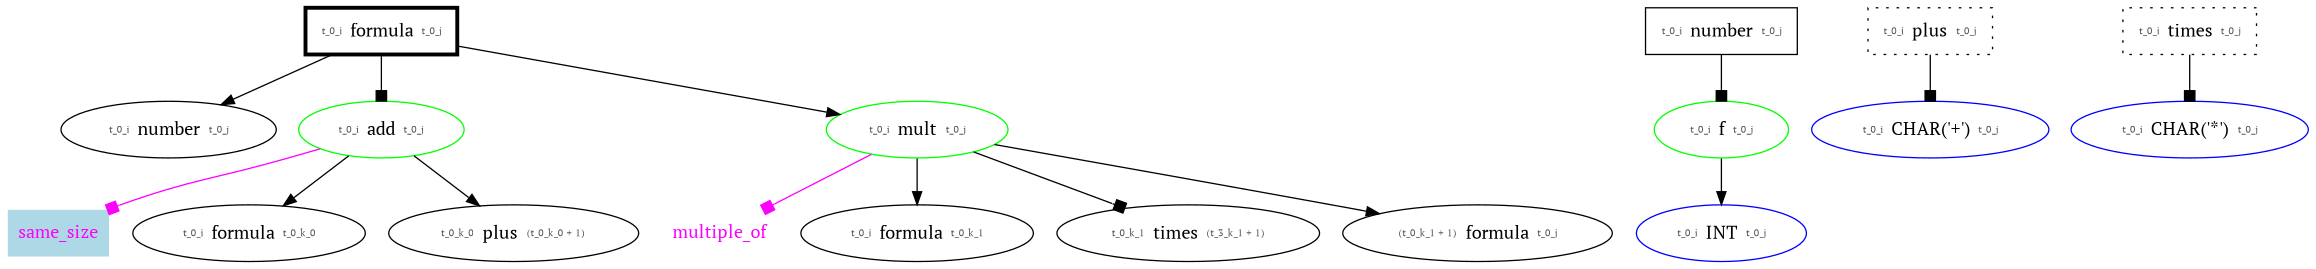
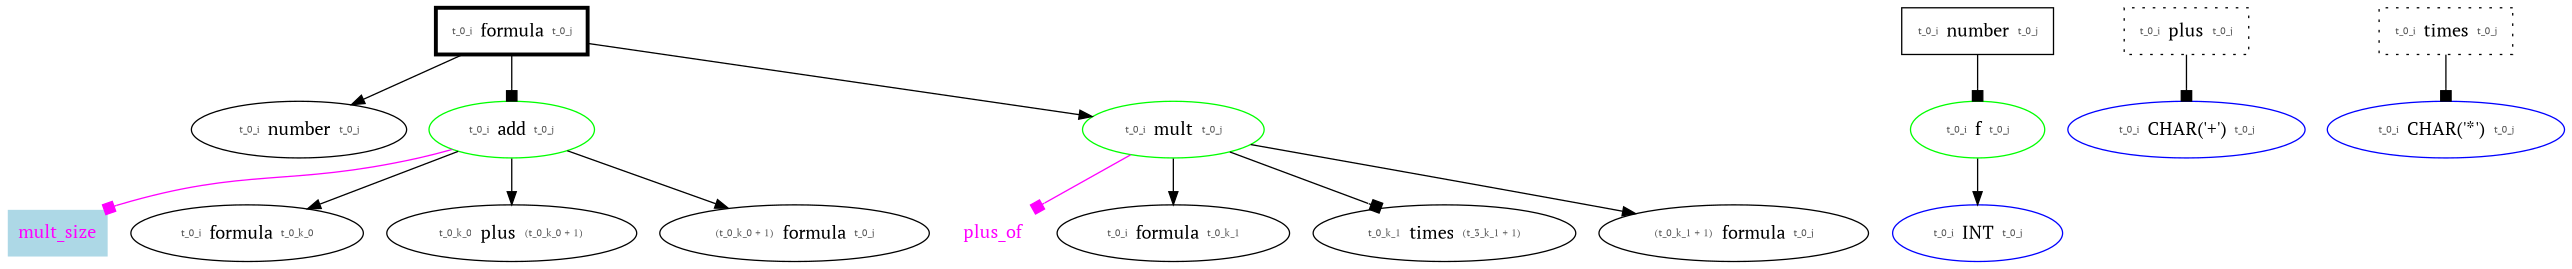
(58, 233) -> (58, 233)
(720, 233) -> (993, 233)
none -> (795, 233)
